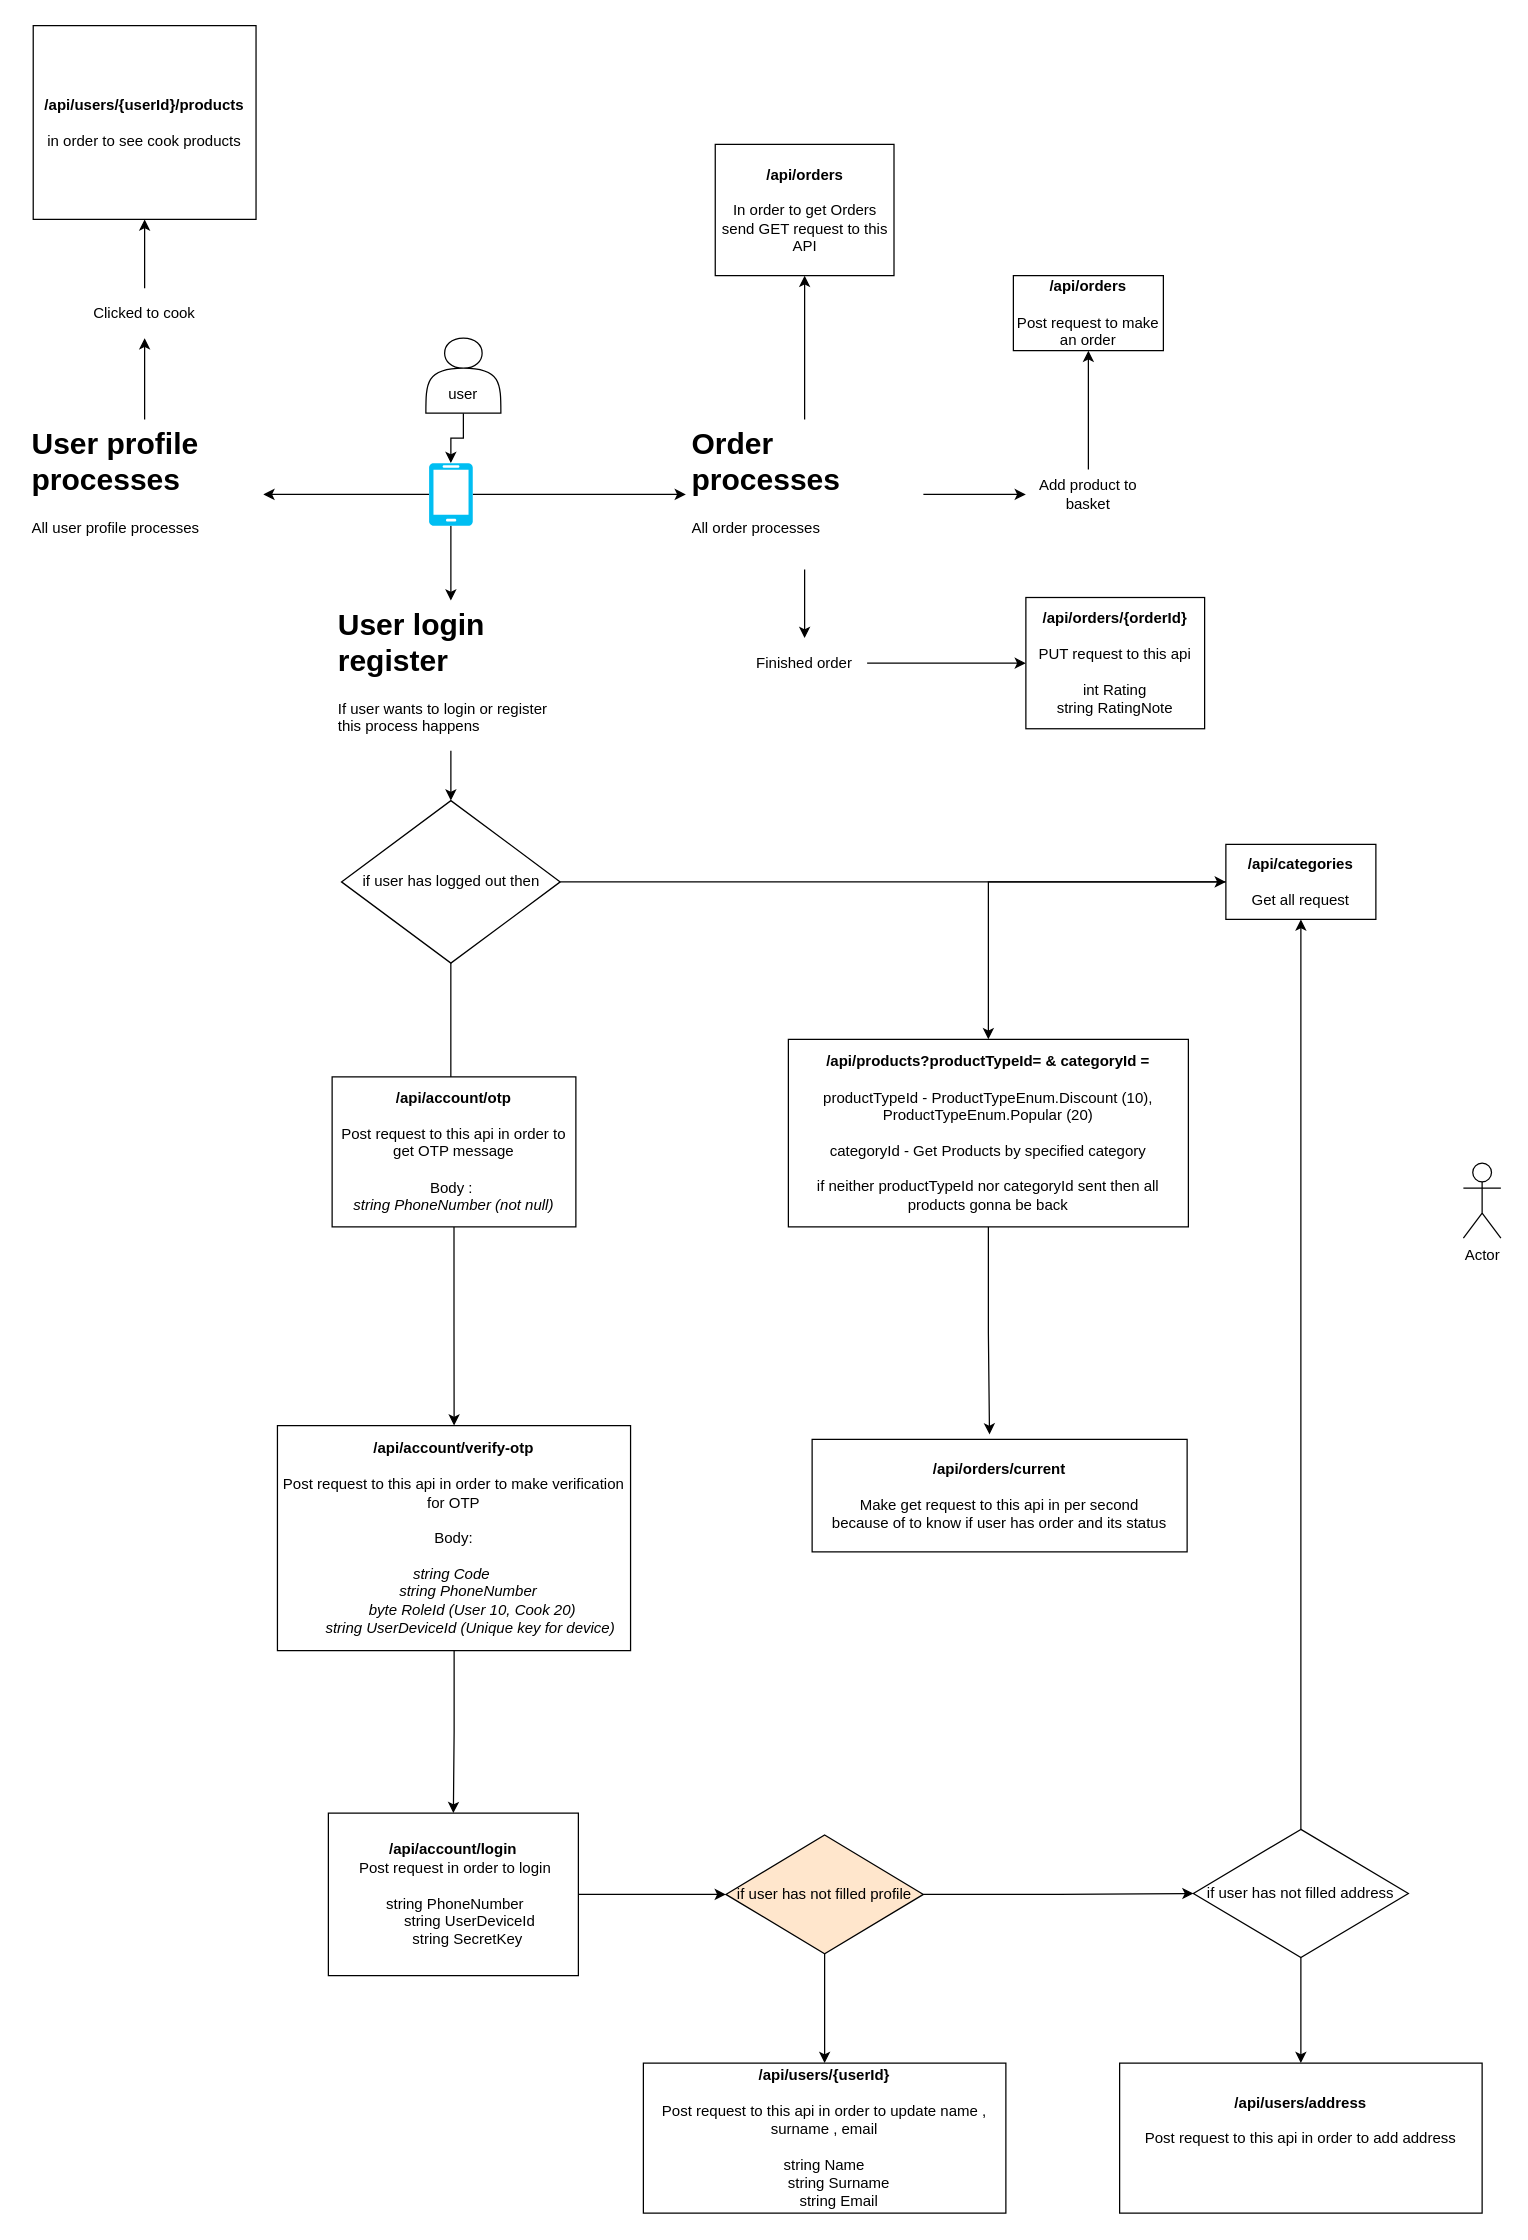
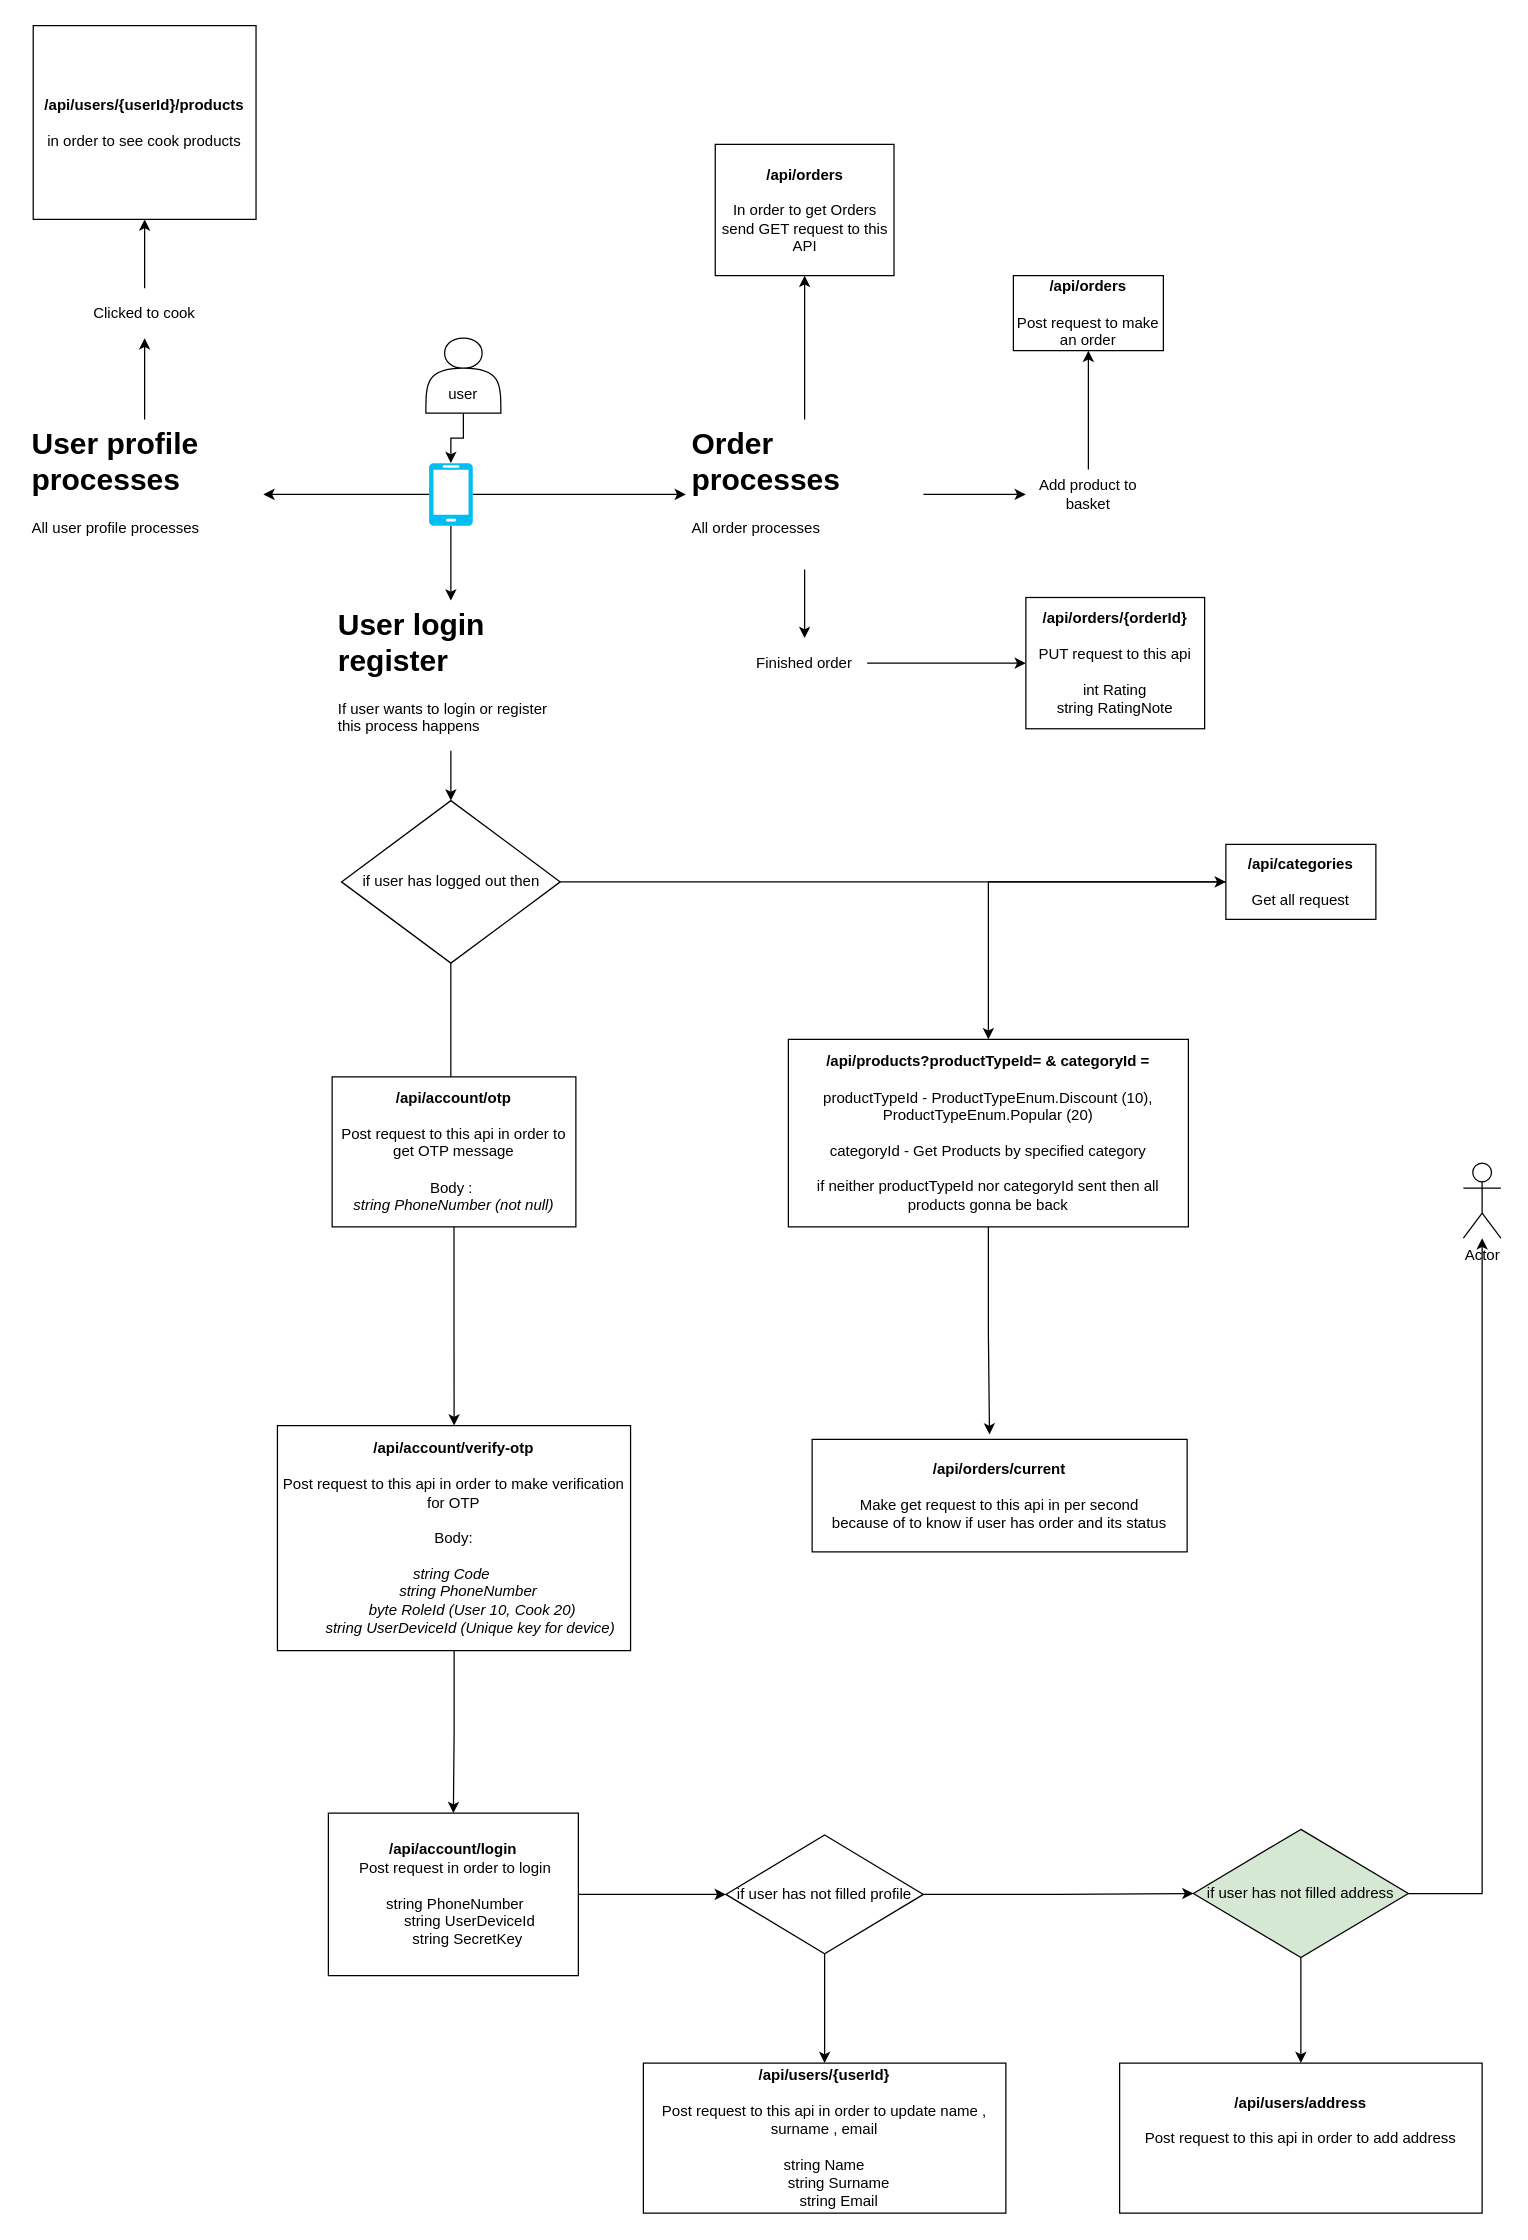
(1301, 1378) -> (1482, 1606)
(1301, 1893) -> (1301, 1893)
(824, 1894) -> (824, 1894)
